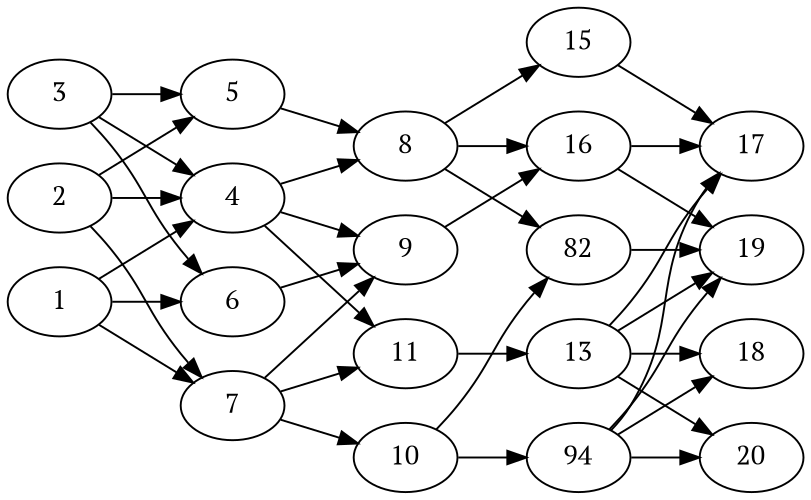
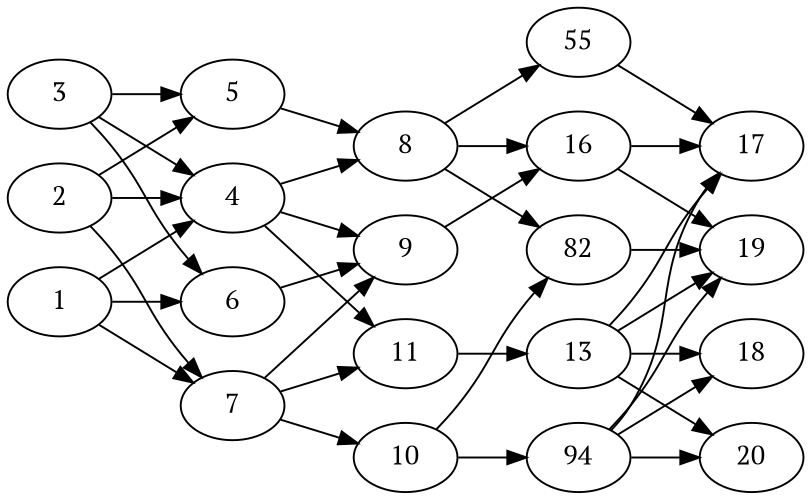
(579, 42) -> (579, 42)
